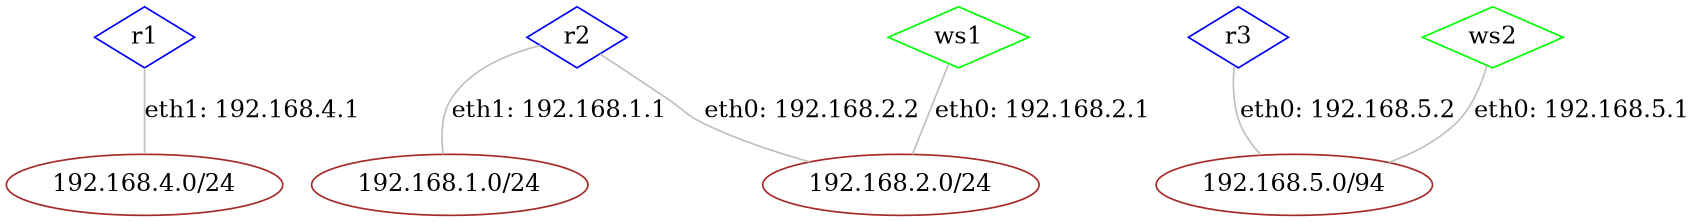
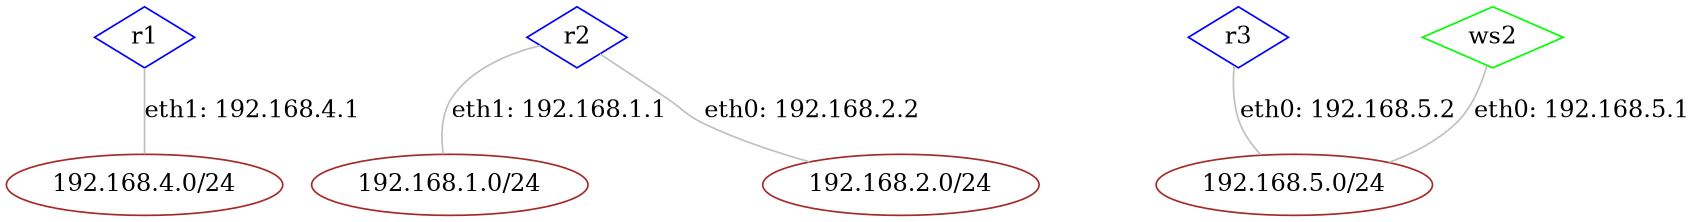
(959, 37) -> none
(1294, 185) -> (1294, 185)
